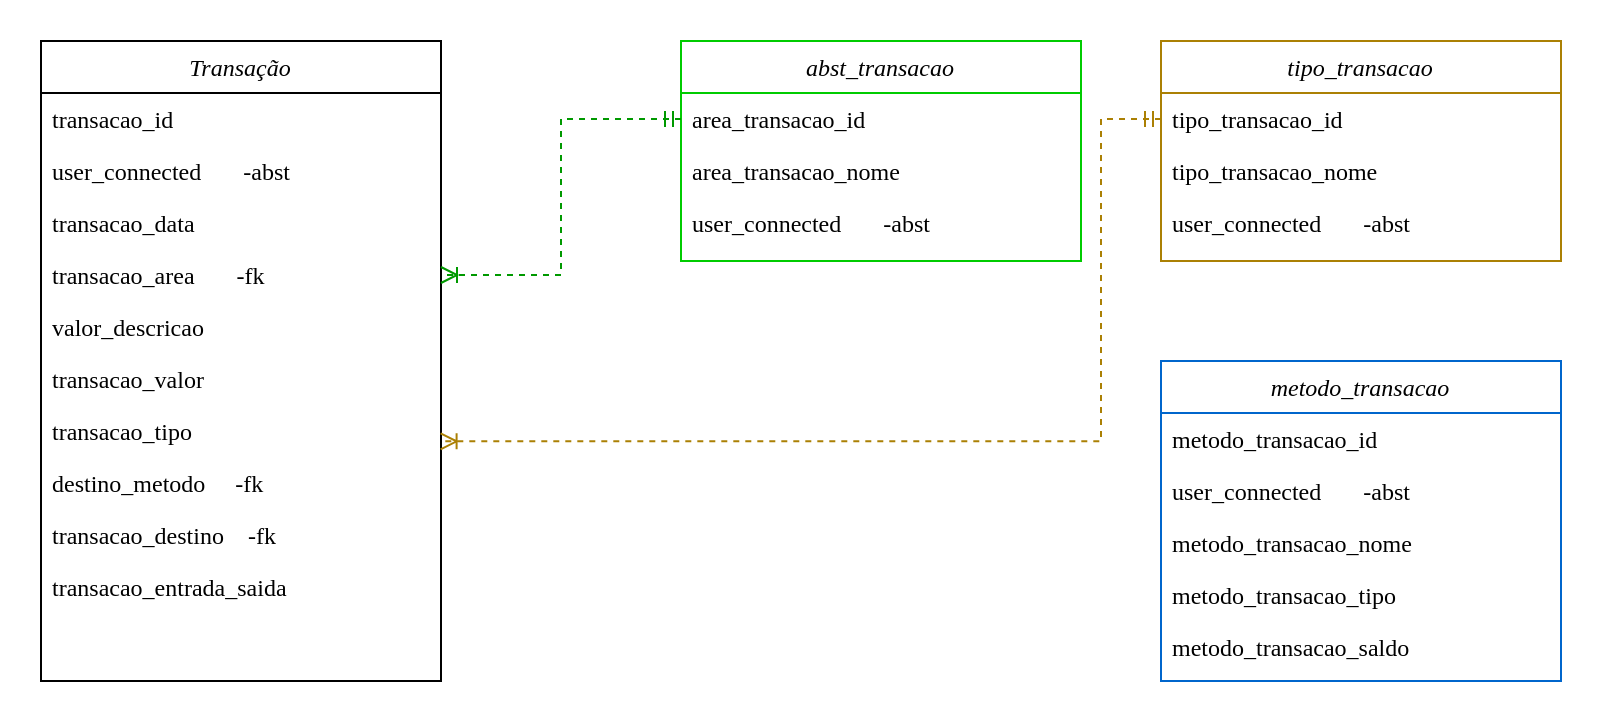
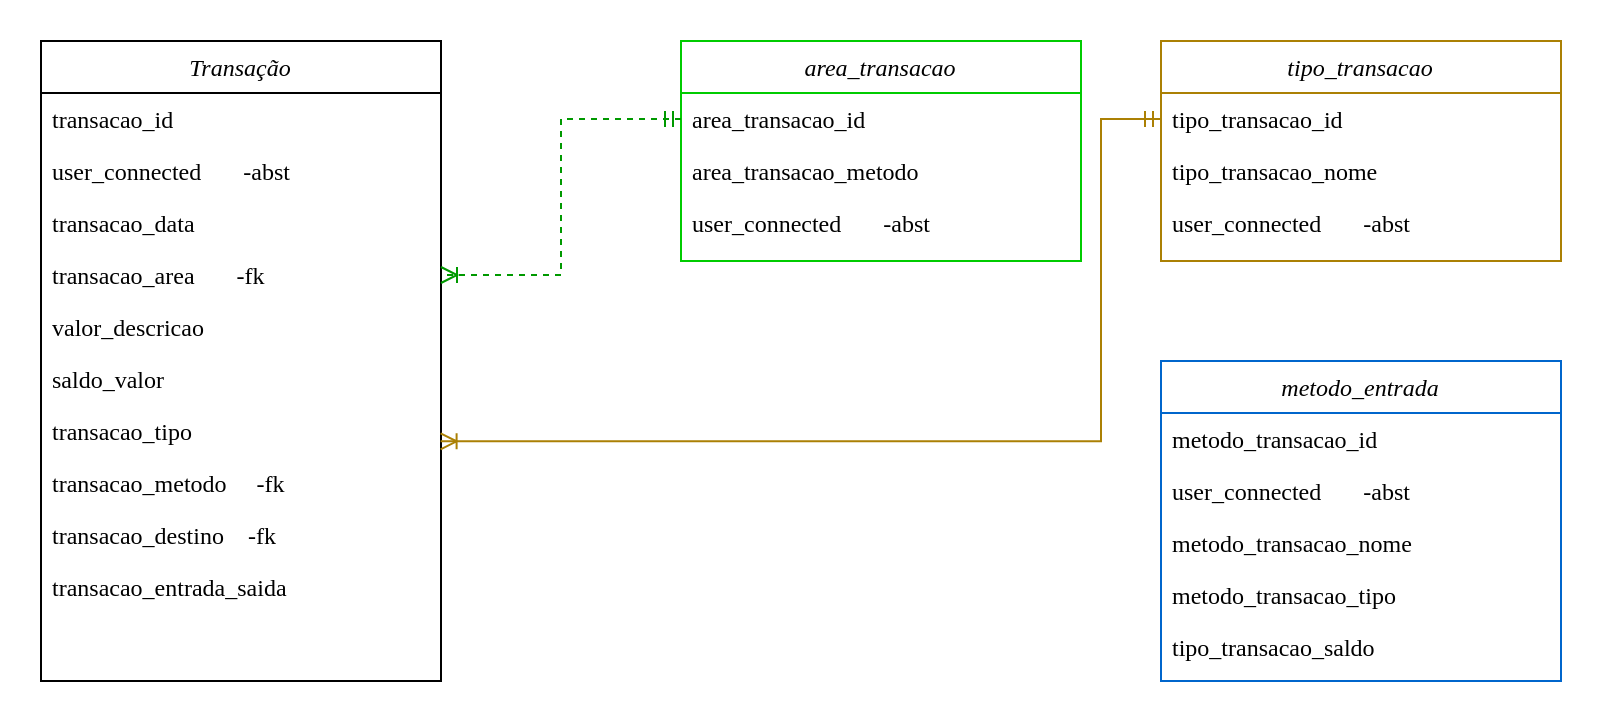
(880, 68) -> (880, 68)
(820, 172) -> (833, 172)
(150, 380) -> (120, 380)
(1360, 388) -> (1360, 388)
(961, 441) -> (961, 441)
(190, 484) -> (207, 484)
(1317, 648) -> (1300, 648)
